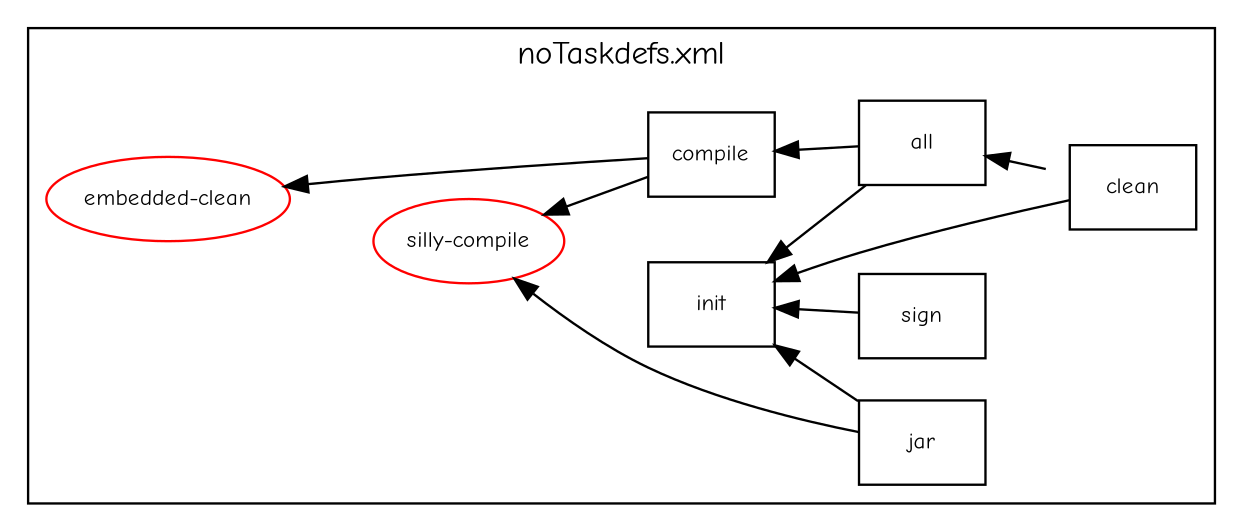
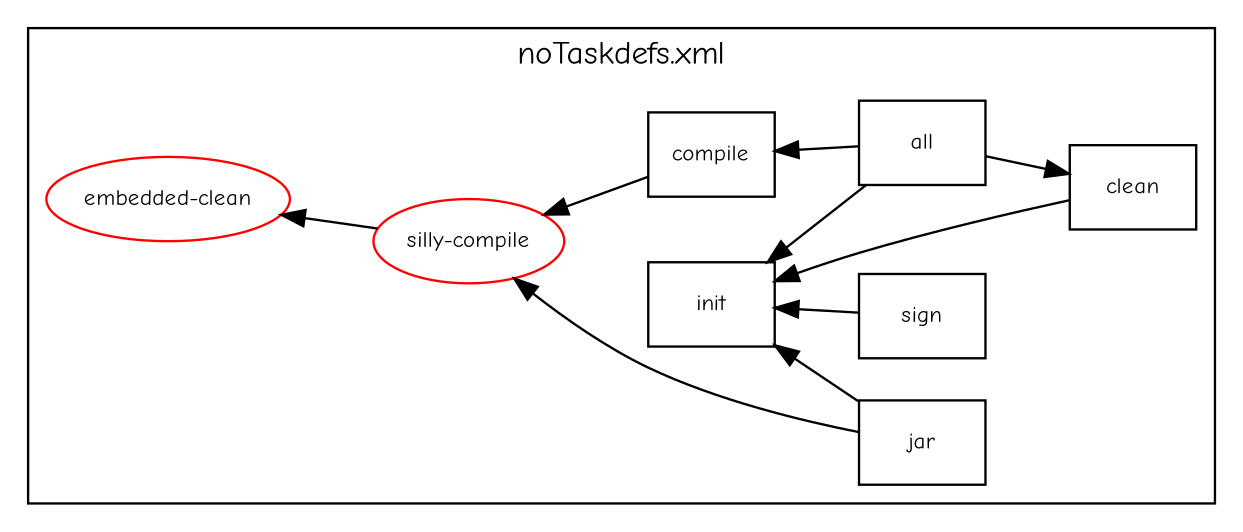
(1027, 165) -> (1016, 163)
(478, 170) -> (341, 223)
